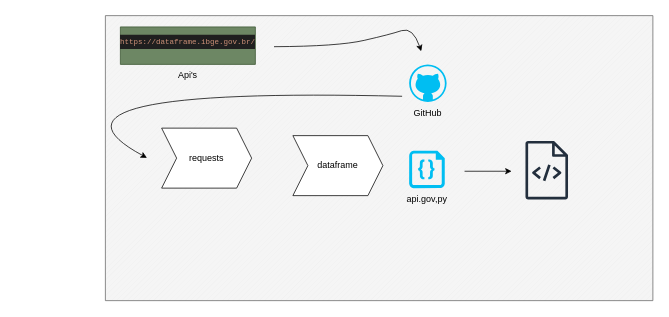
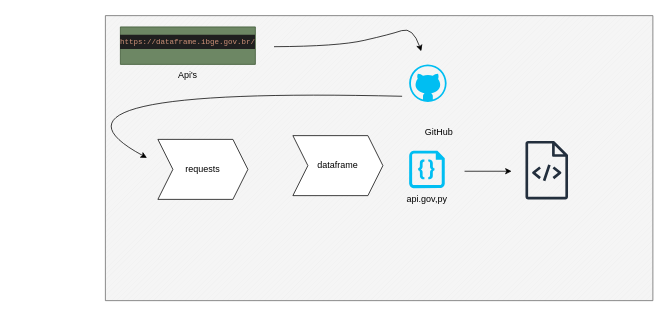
(428, 113) -> (439, 132)
(207, 158) -> (203, 169)
